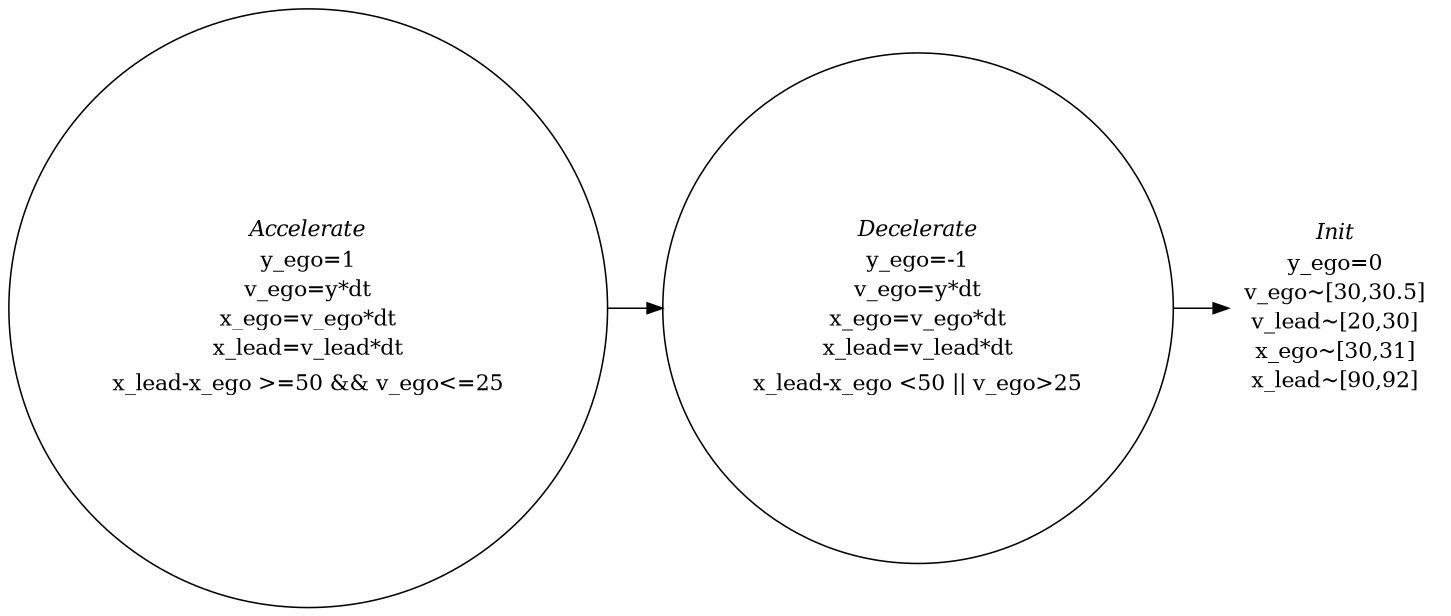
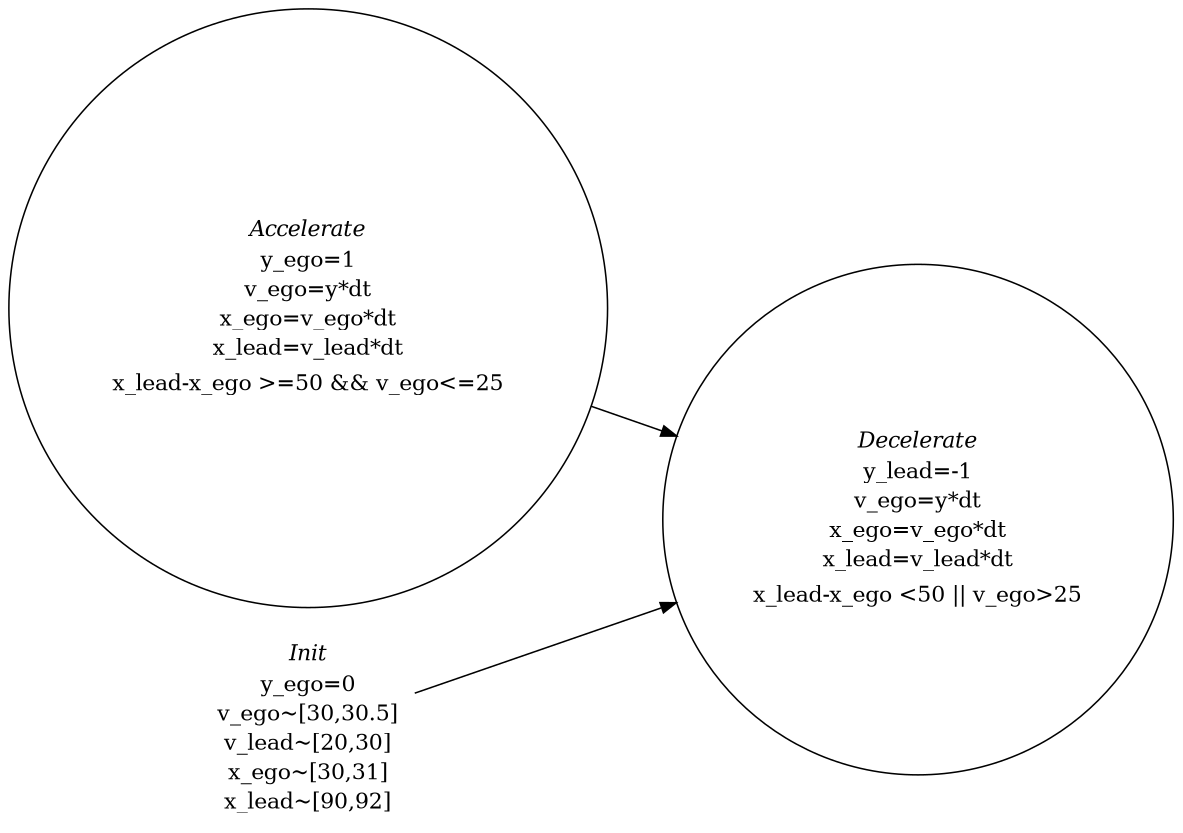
(918, 260) -> (918, 472)
(1193, 308) -> (538, 651)
